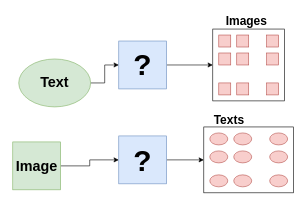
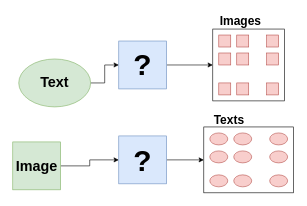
(249, 18) -> (243, 18)
